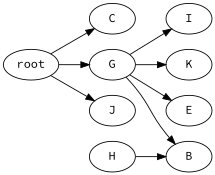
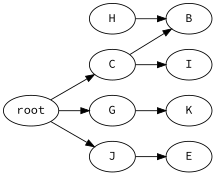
(147, 44) -> (147, 65)
(147, 85) -> (147, 157)
(148, 107) -> (147, 44)
